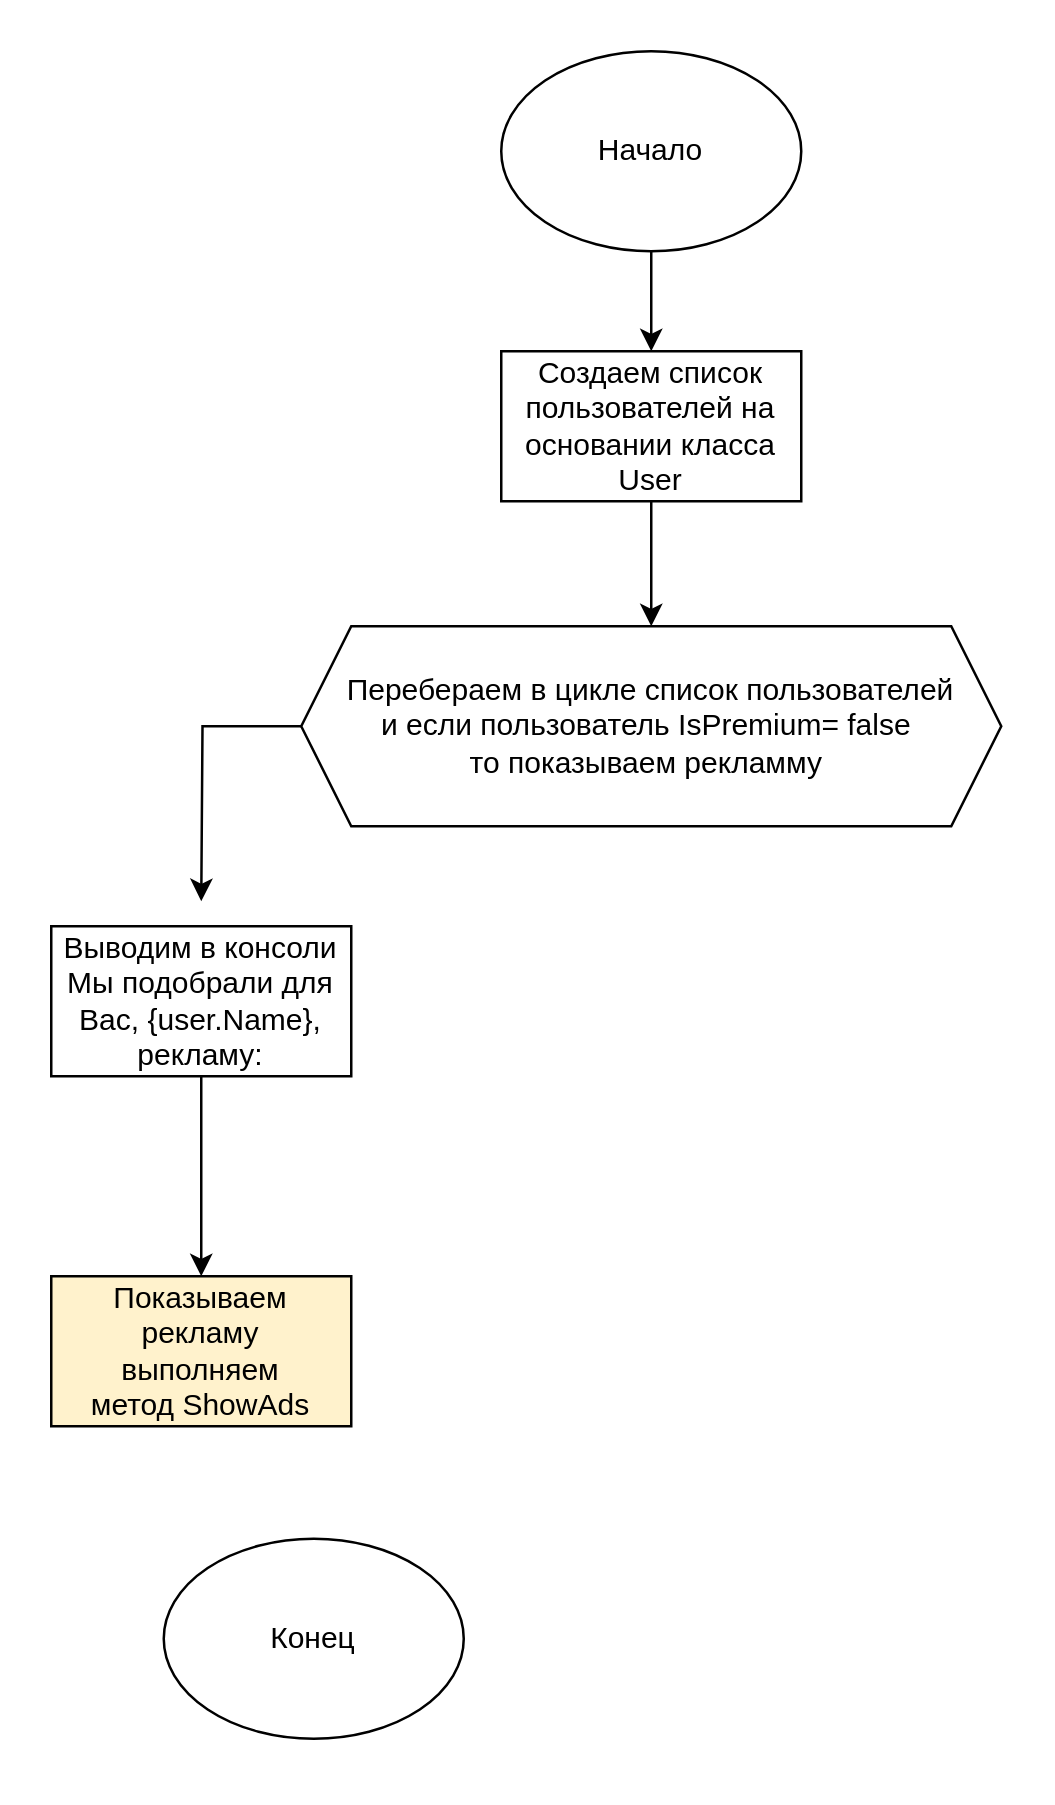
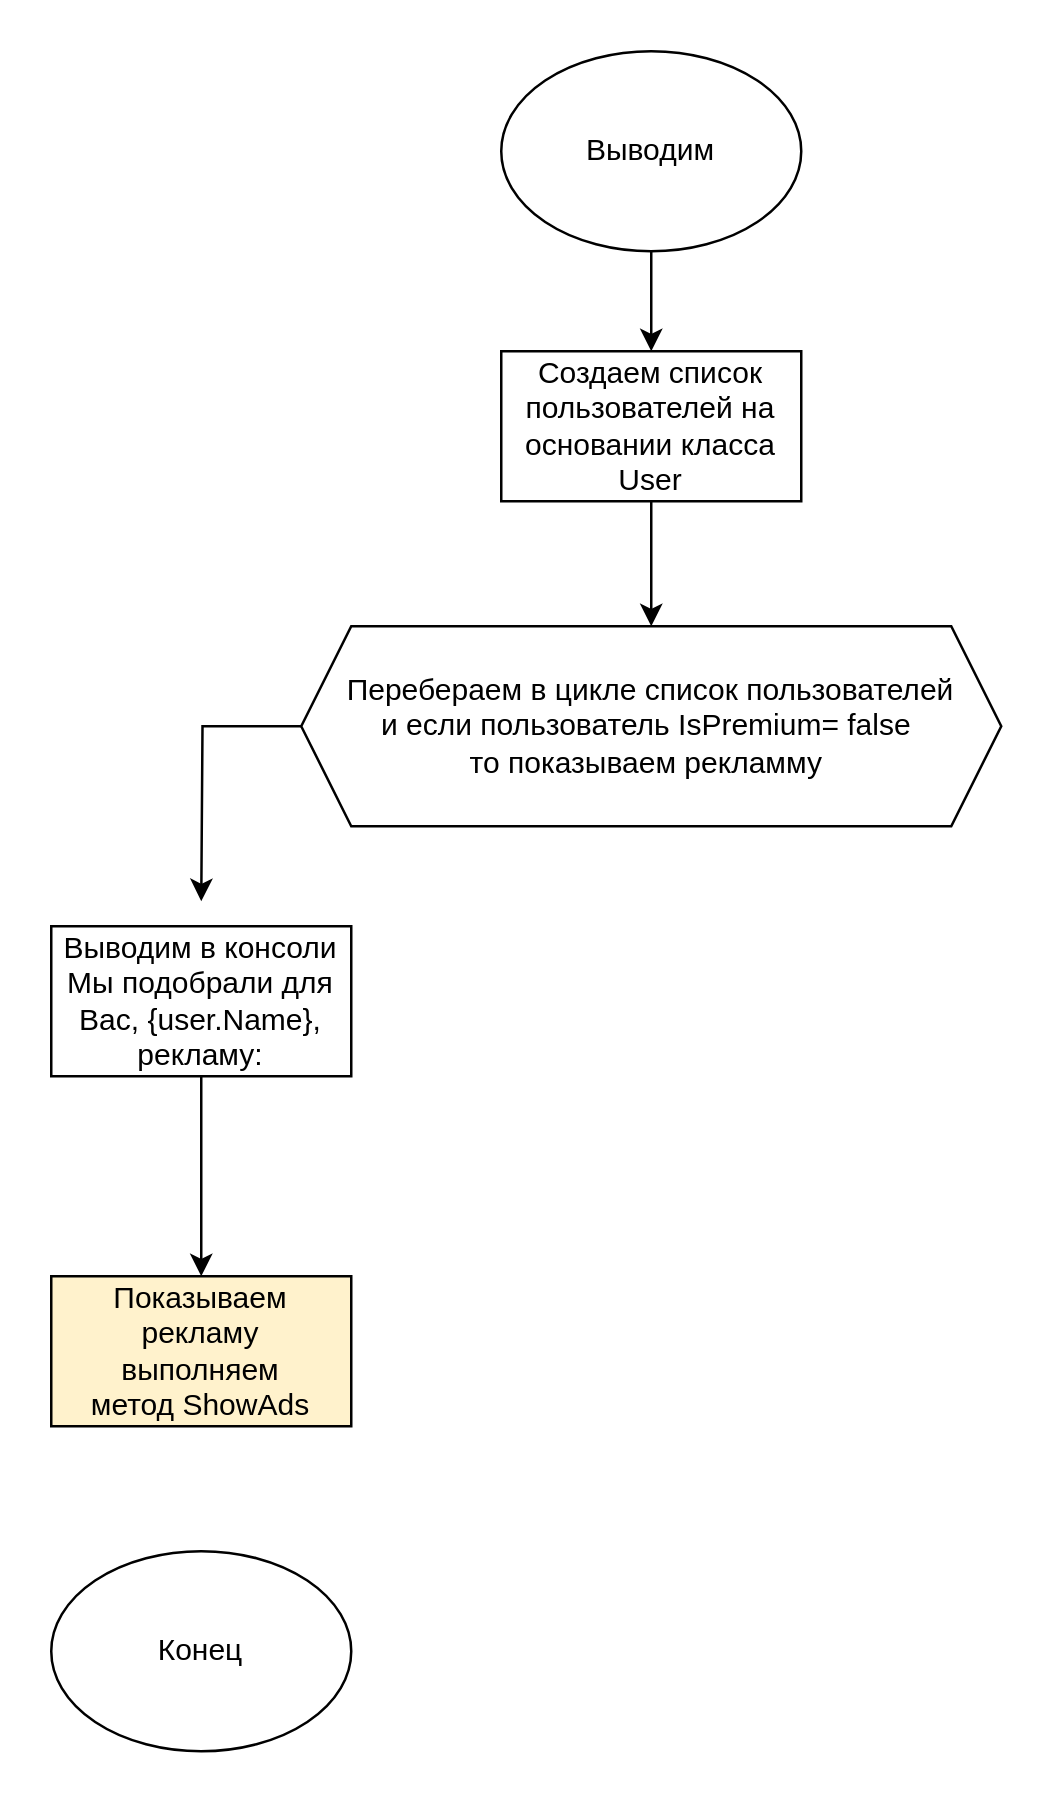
(651, 151) -> (651, 151)
(314, 1639) -> (201, 1651)
